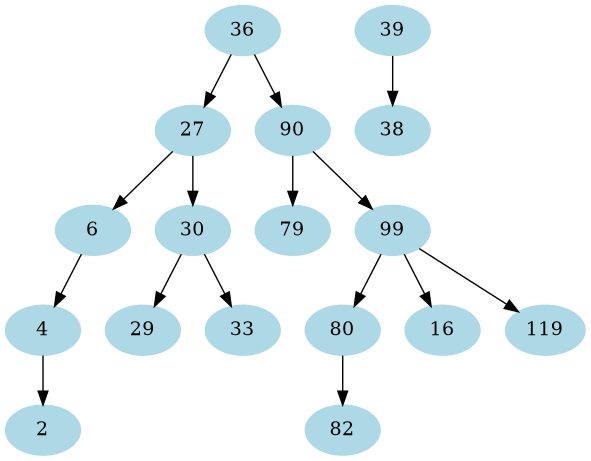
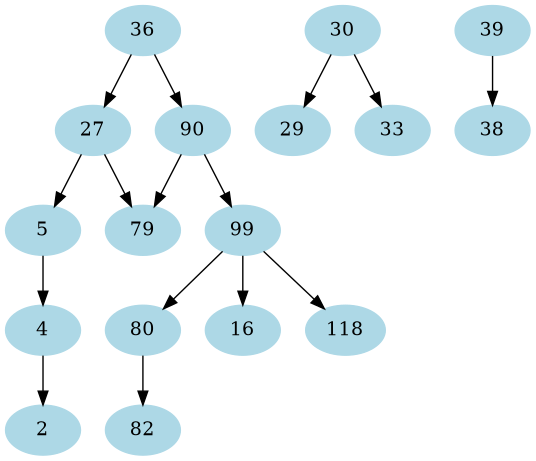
(193, 174) -> (115, 174)
(93, 230) -> (43, 230)
(545, 330) -> (345, 330)
